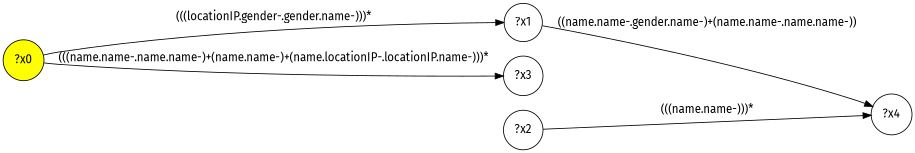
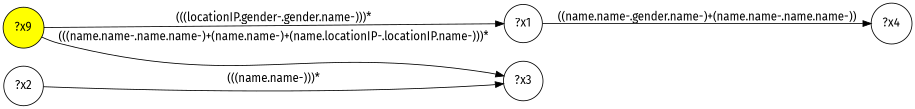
(24, 60) -> (24, 28)
(703, 122) -> (269, 91)
